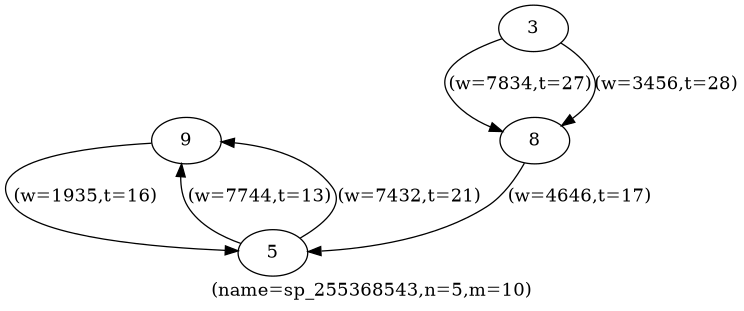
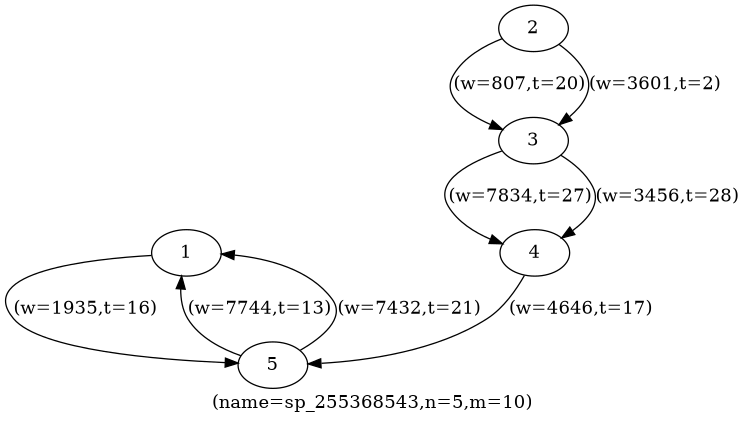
none -> (534, 28)
(186, 141) -> (186, 253)
(535, 141) -> (535, 253)
